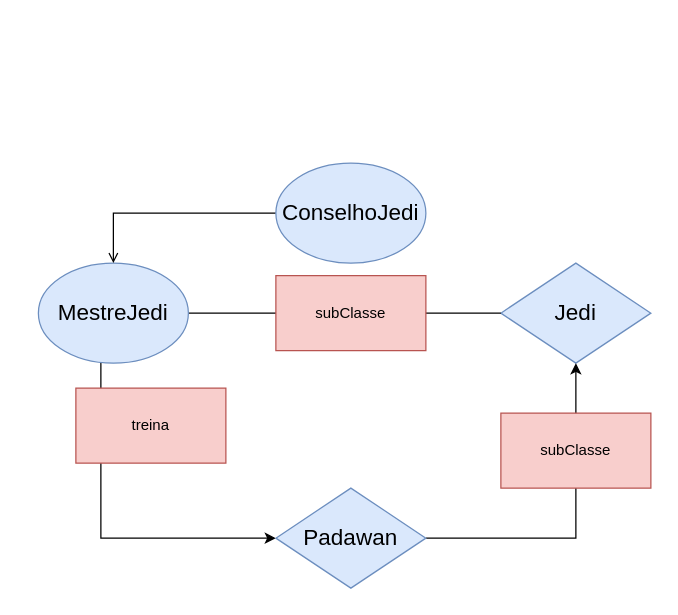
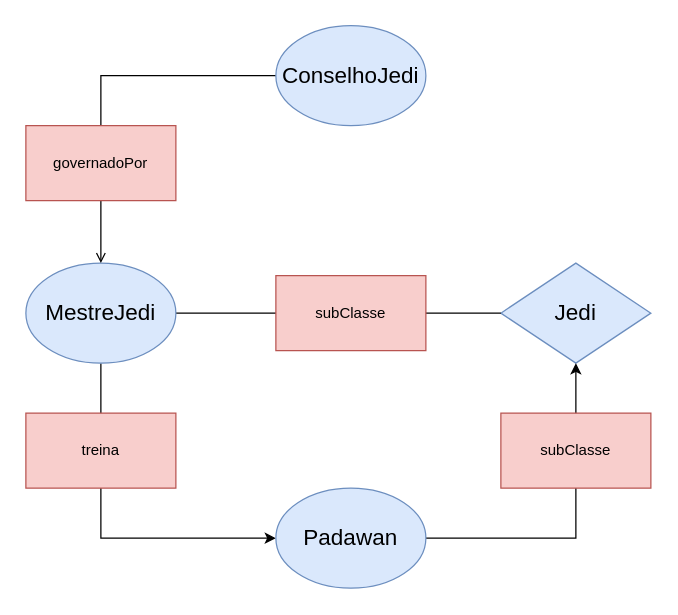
none -> (101, 163)
(351, 213) -> (351, 76)
(113, 313) -> (101, 313)
(151, 426) -> (101, 451)
(351, 538) -> (351, 538)
